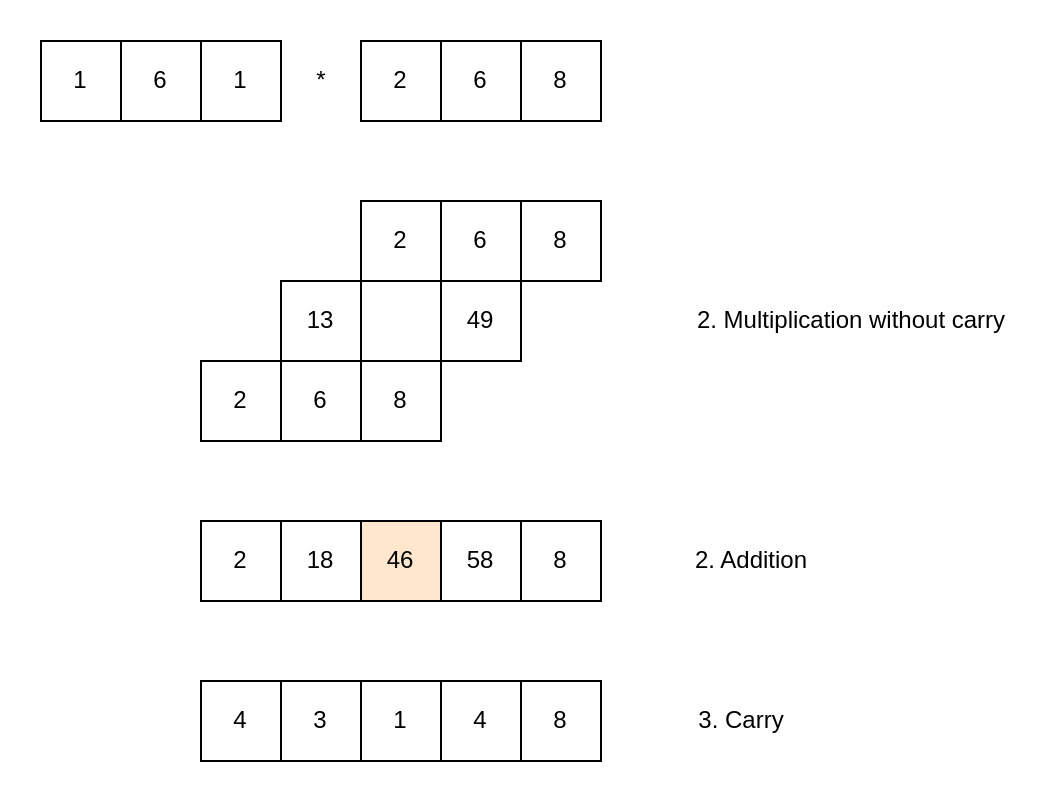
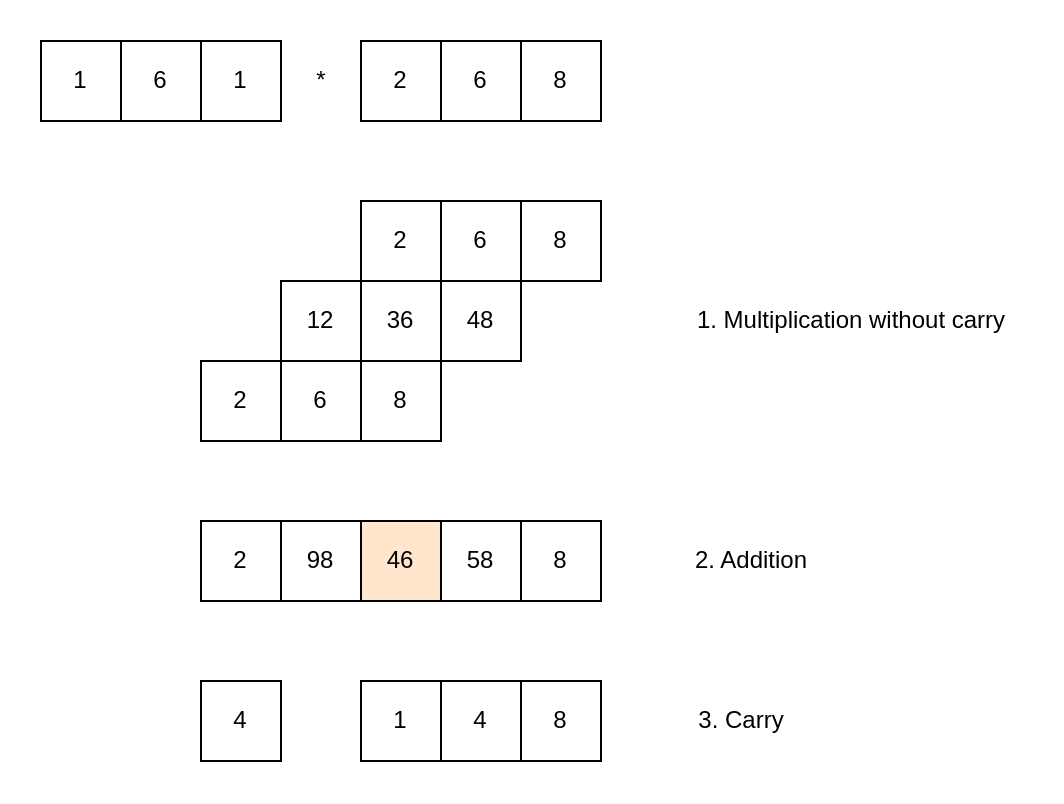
(321, 321) -> (321, 321)
none -> (401, 321)
(481, 321) -> (481, 321)
(852, 321) -> (852, 321)
(321, 561) -> (321, 561)
(321, 721) -> none
